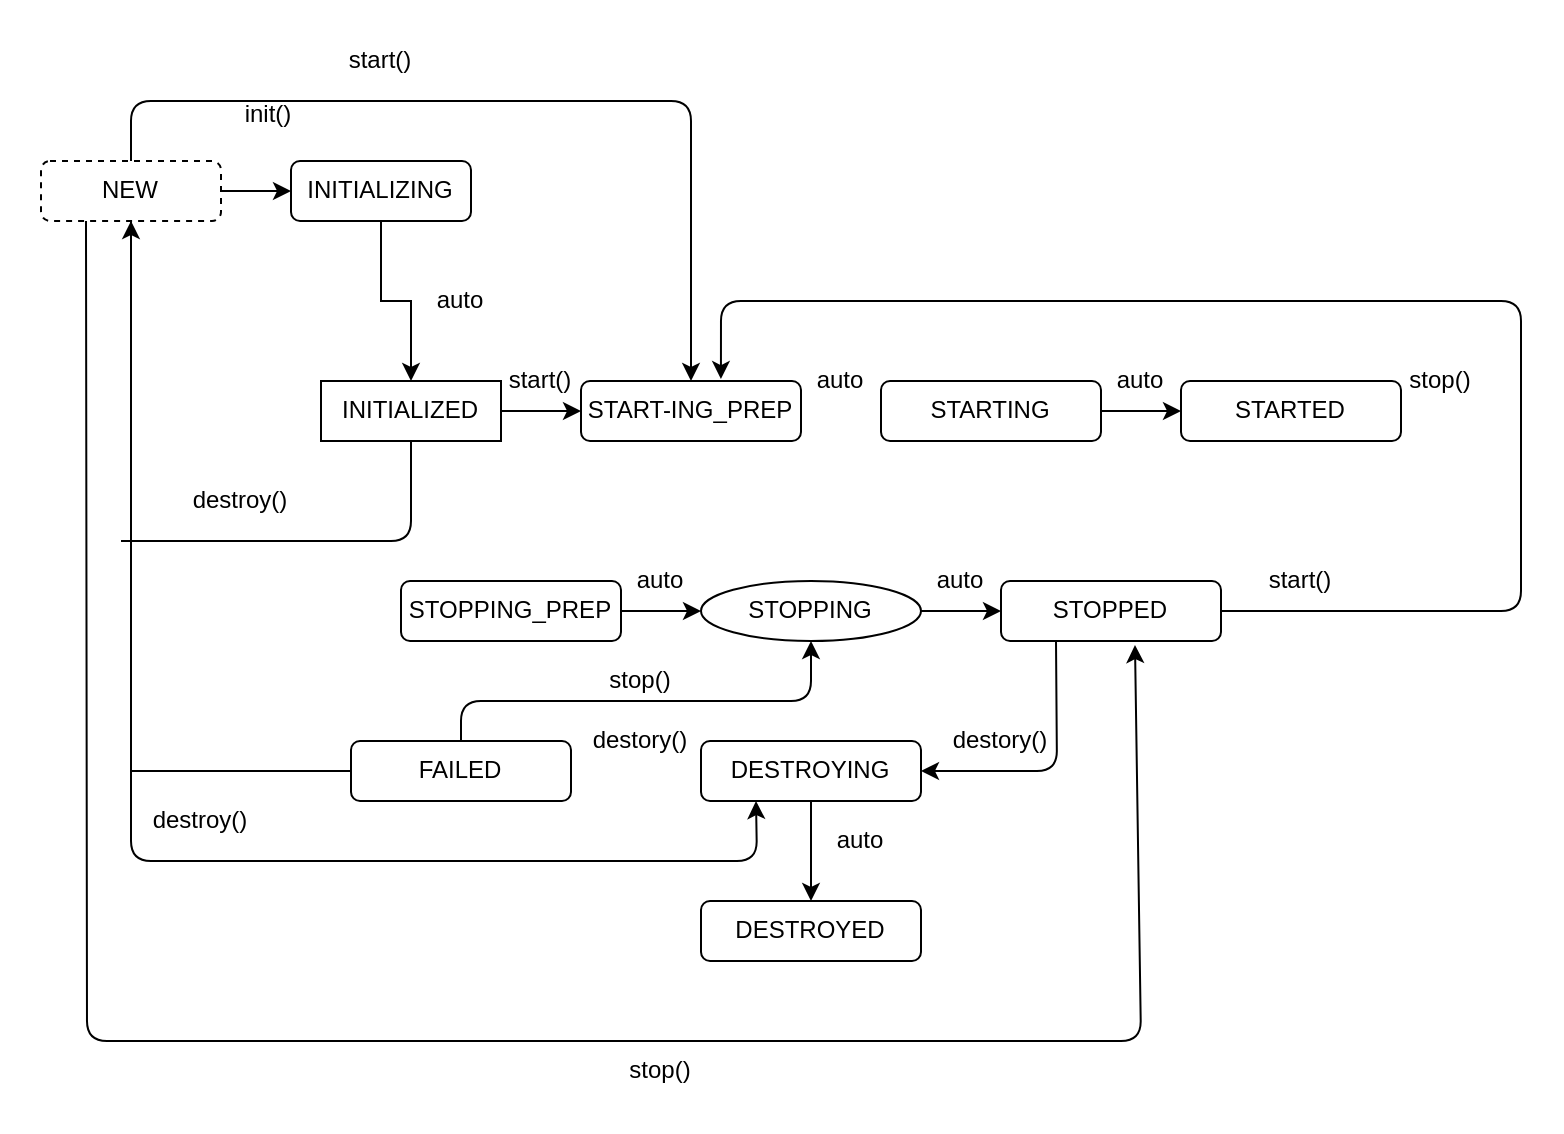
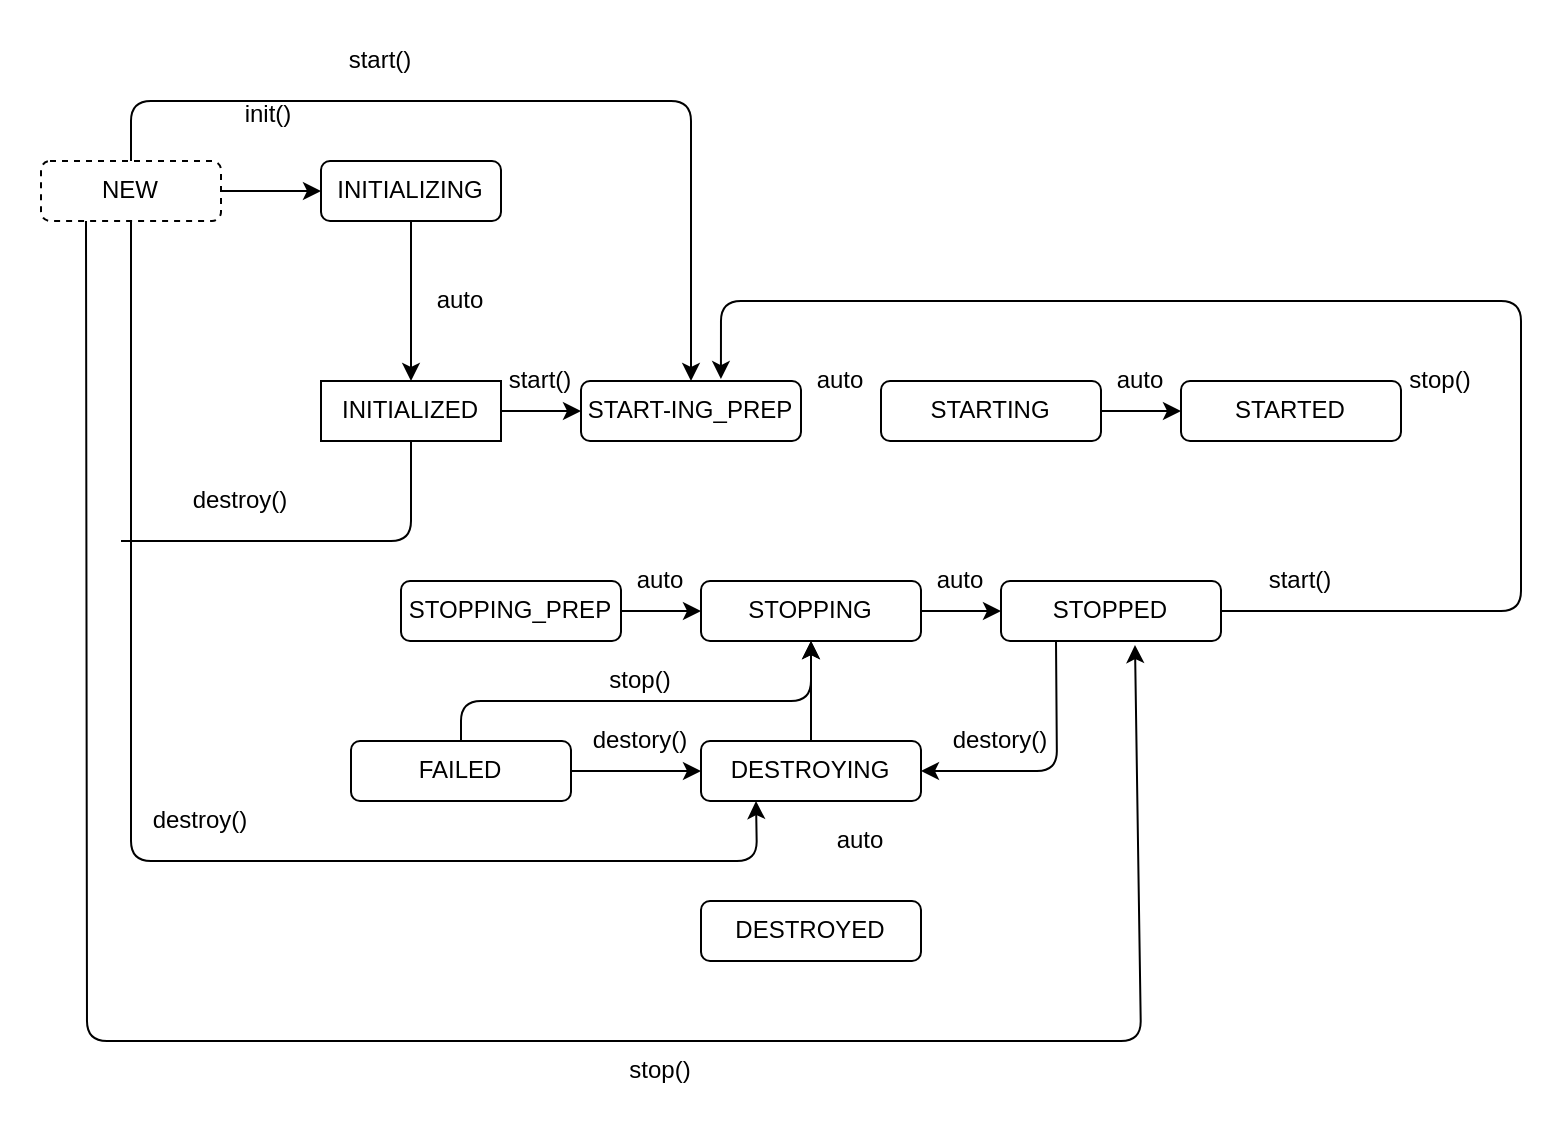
(381, 191) -> (411, 191)
(811, 611) -> (811, 611)
(243, 771) -> (629, 771)
(811, 844) -> (811, 717)
